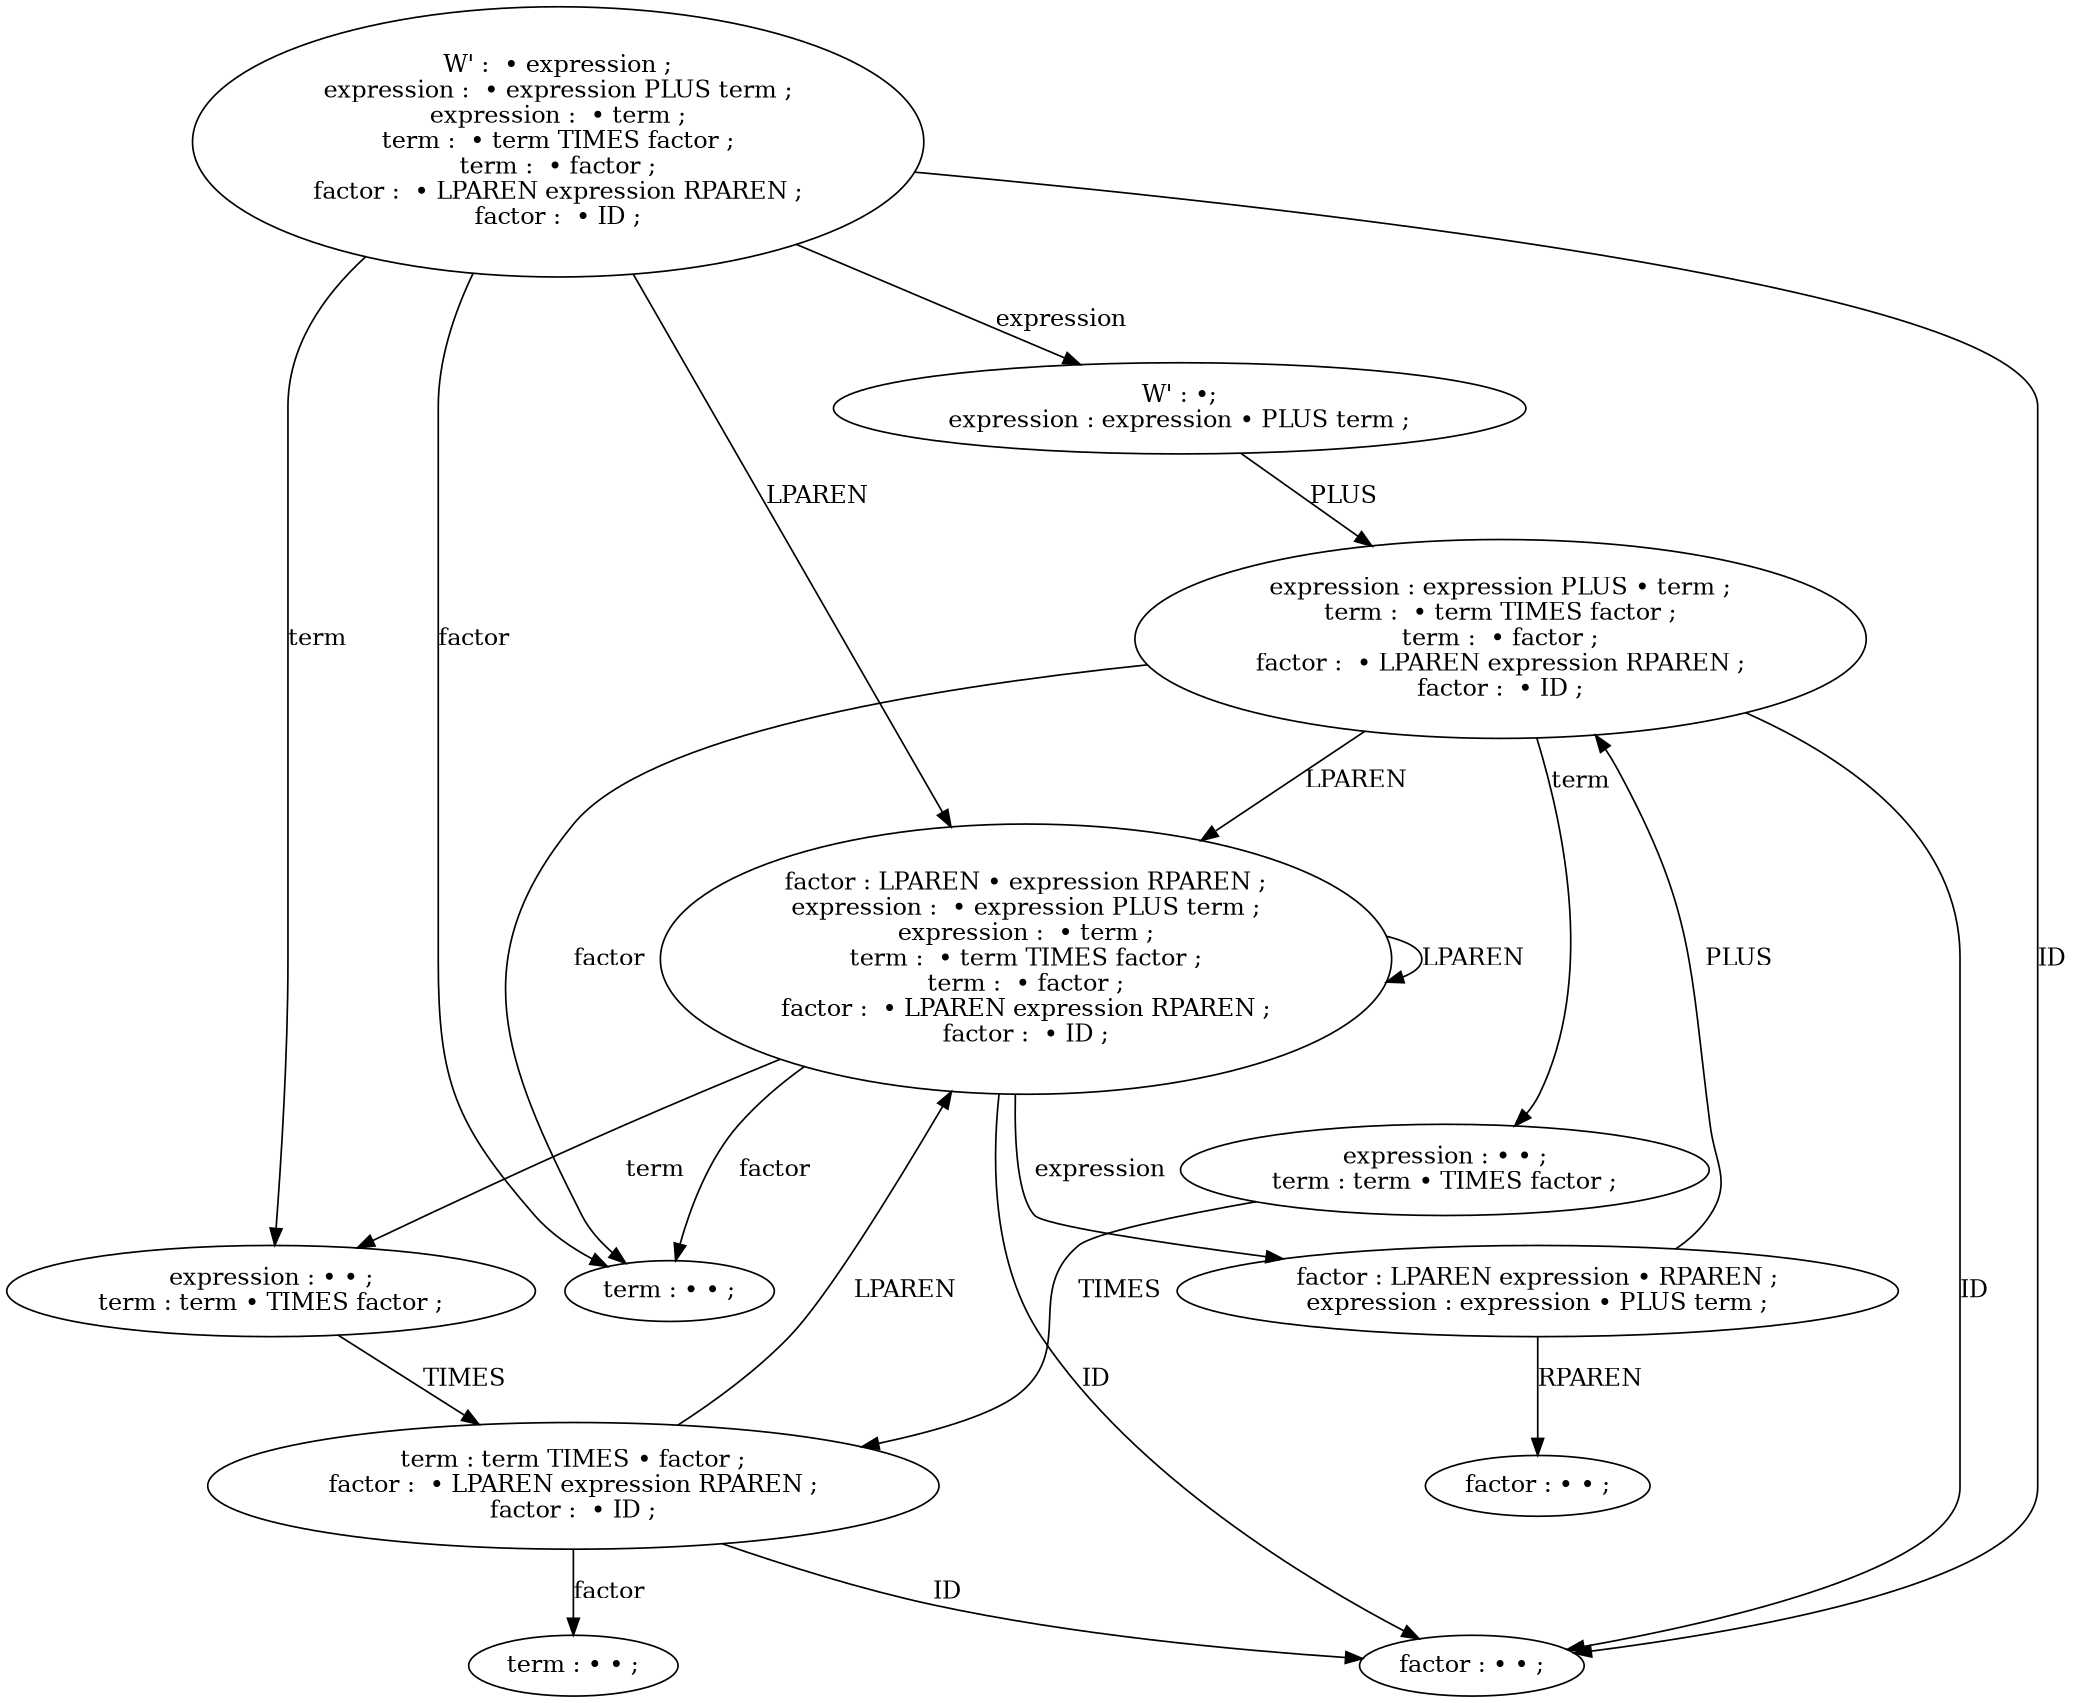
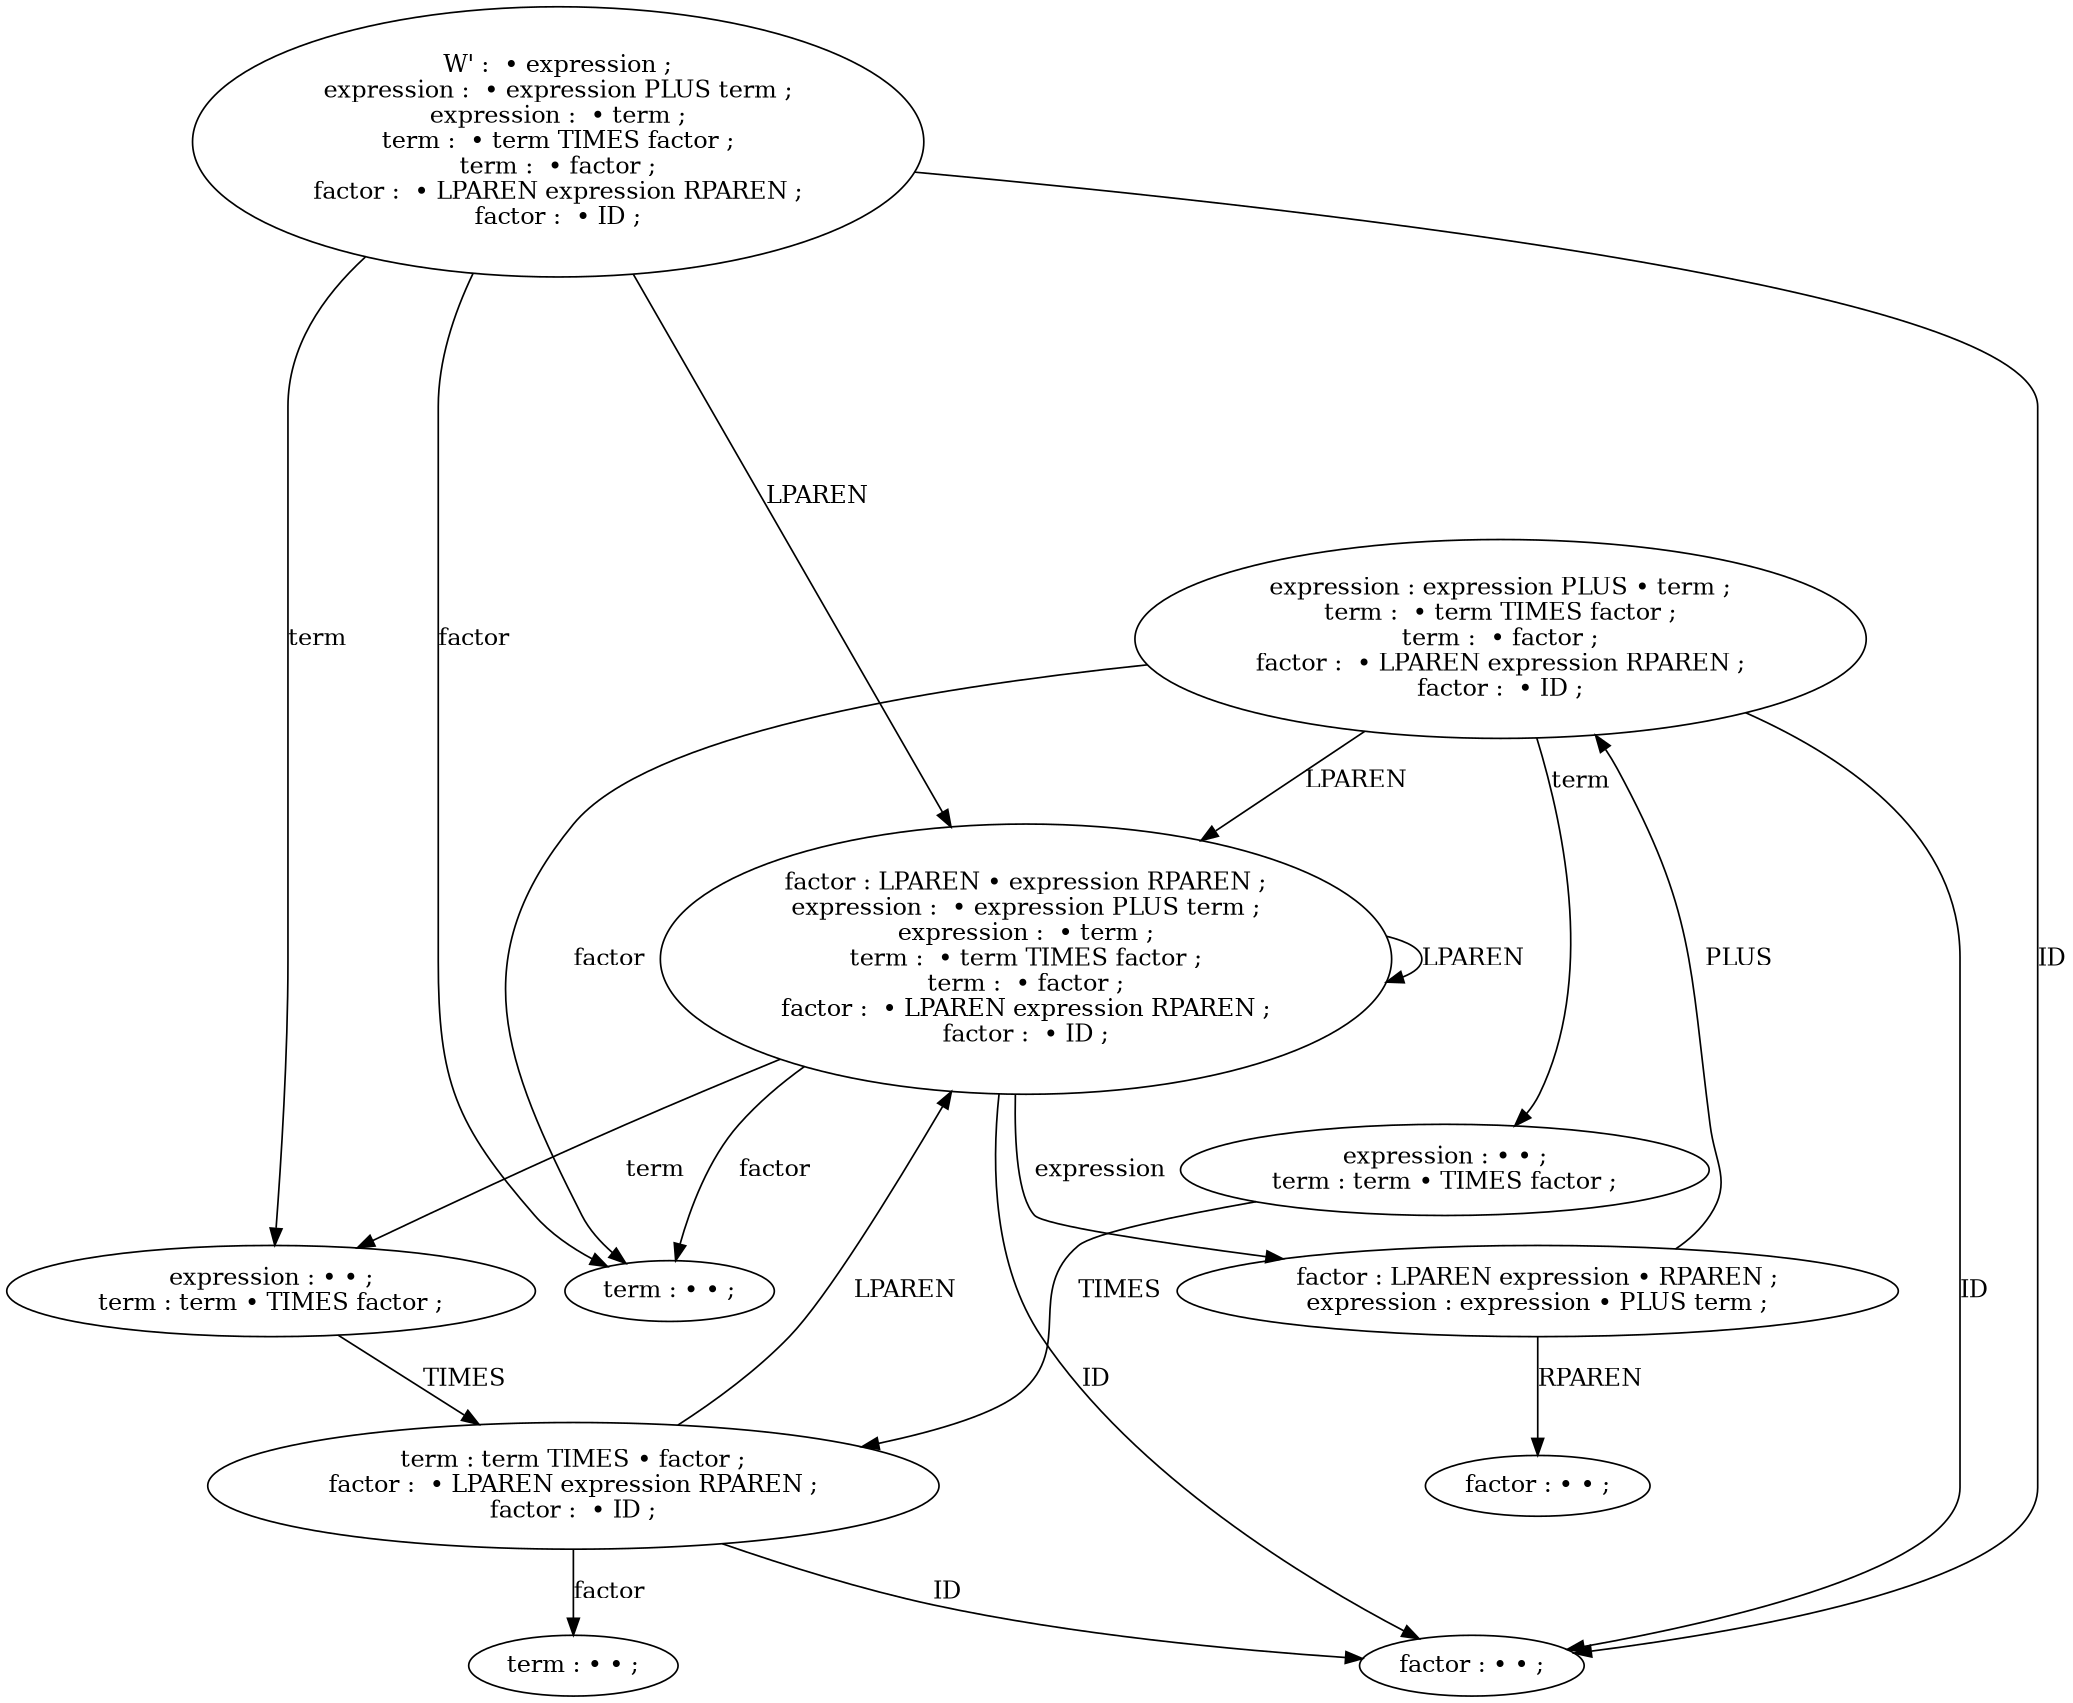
(1180, 408) -> none
